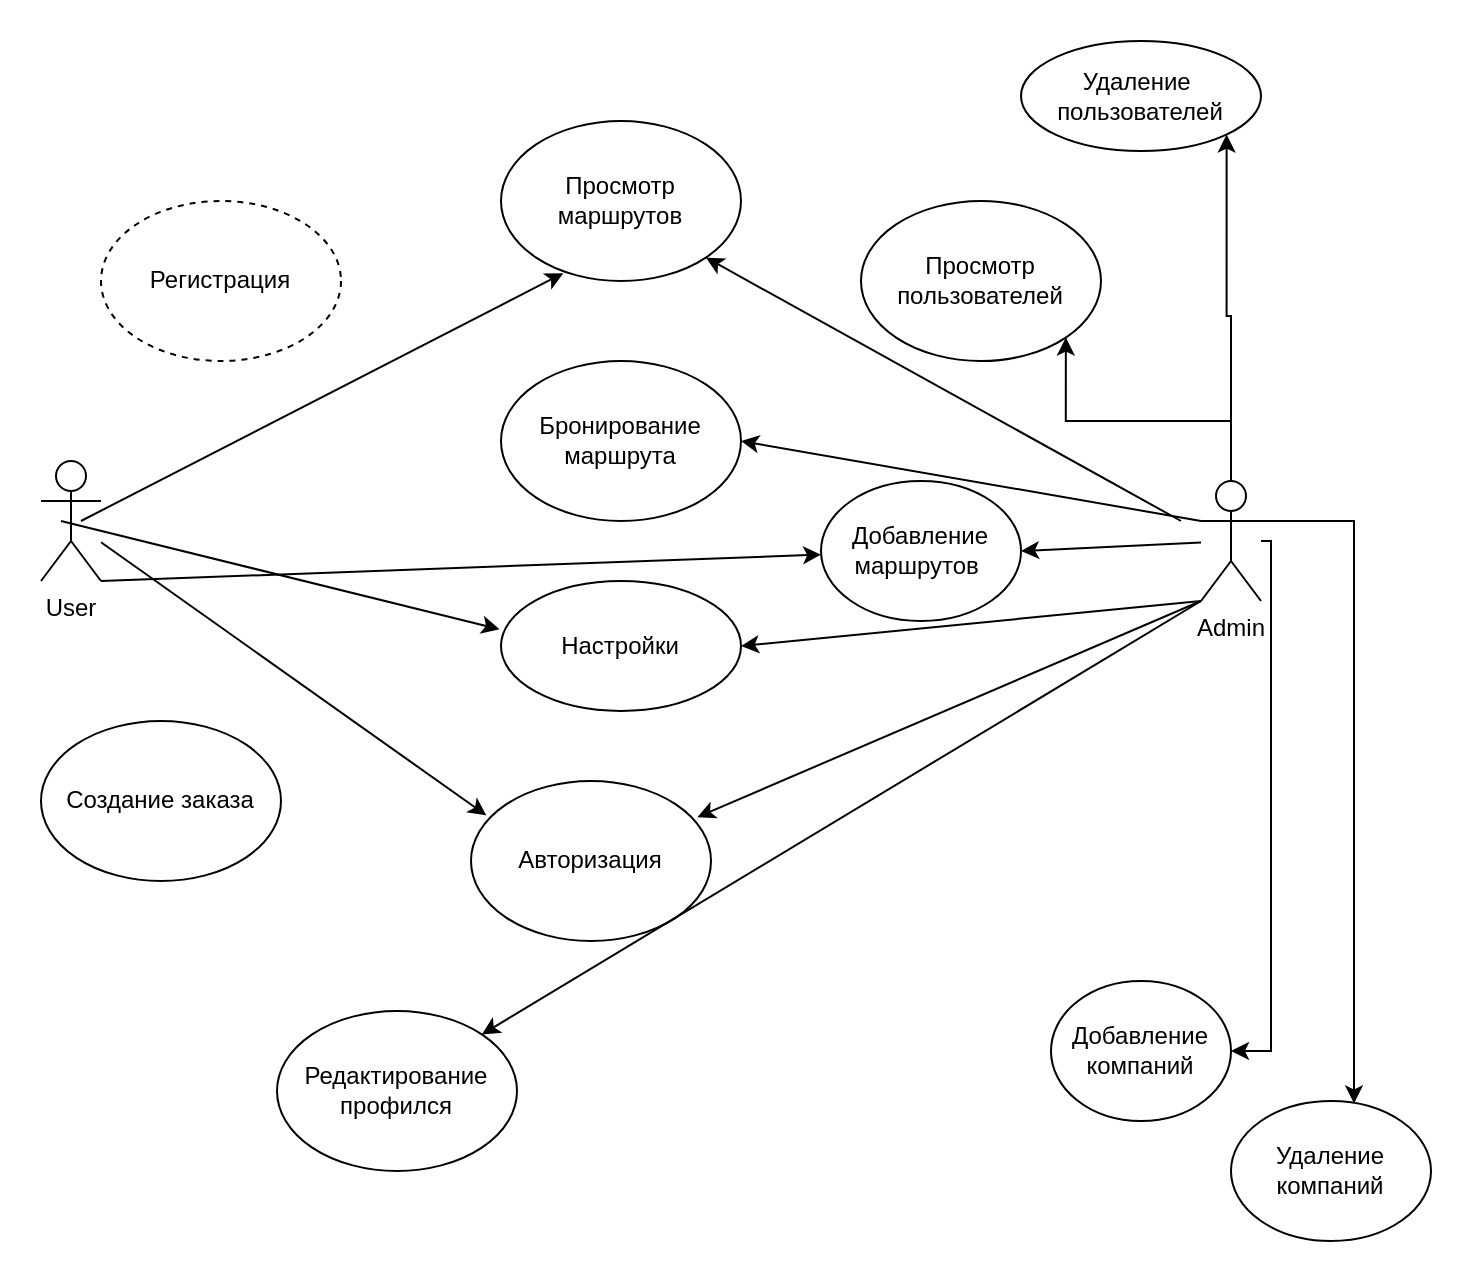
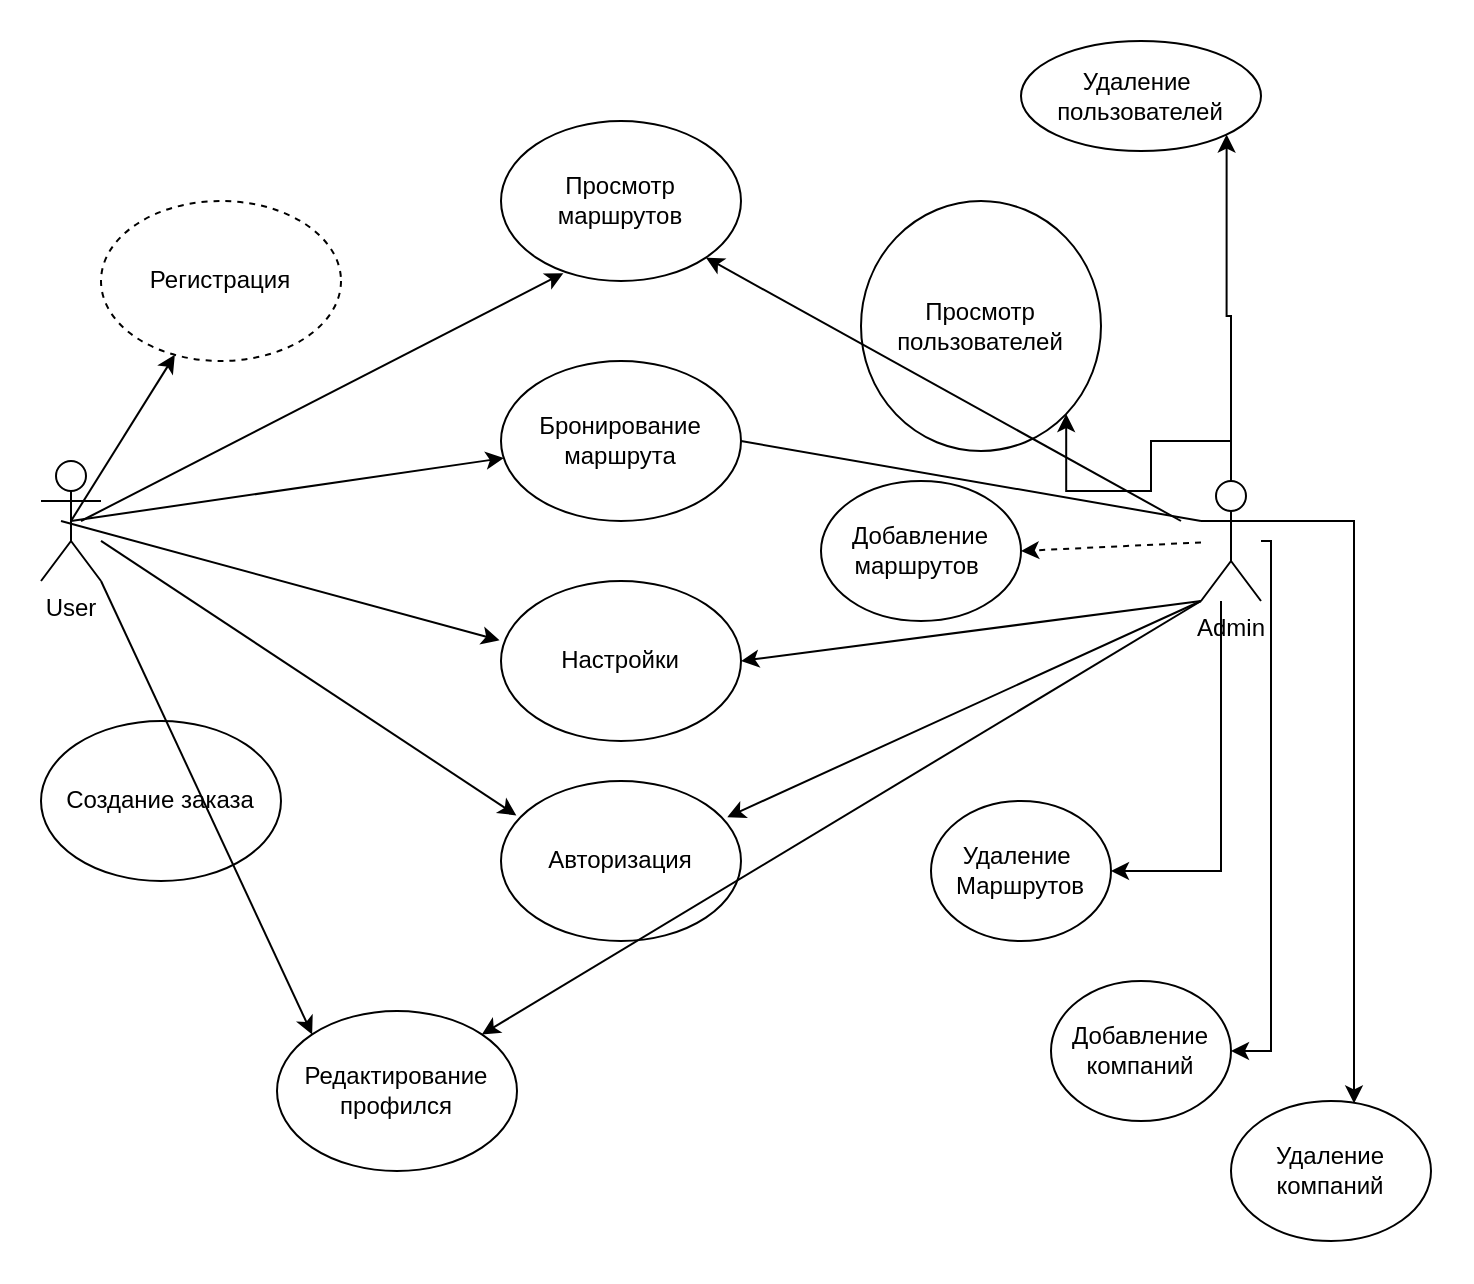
(981, 281) -> (981, 326)
none -> (127, 432)
(756, 444) -> (750, 443)
none -> (293, 489)
(1115, 547) -> (1115, 547)
(547, 565) -> (204, 802)
(621, 646) -> (621, 661)
none -> (1221, 784)
(591, 861) -> (621, 861)
none -> (1021, 871)
